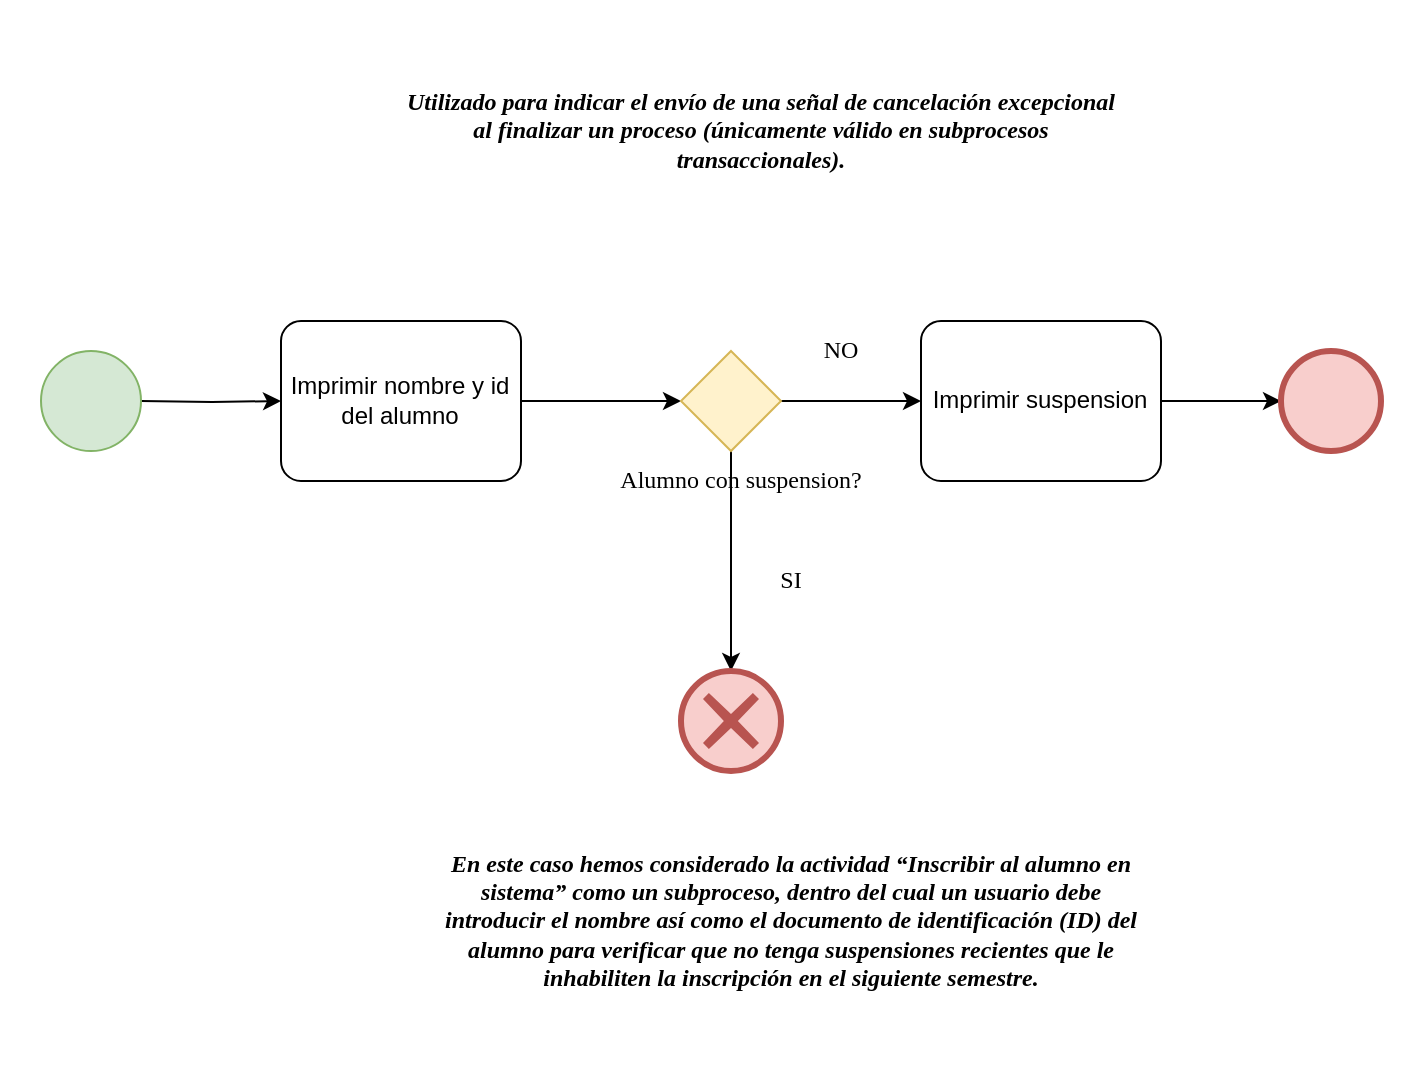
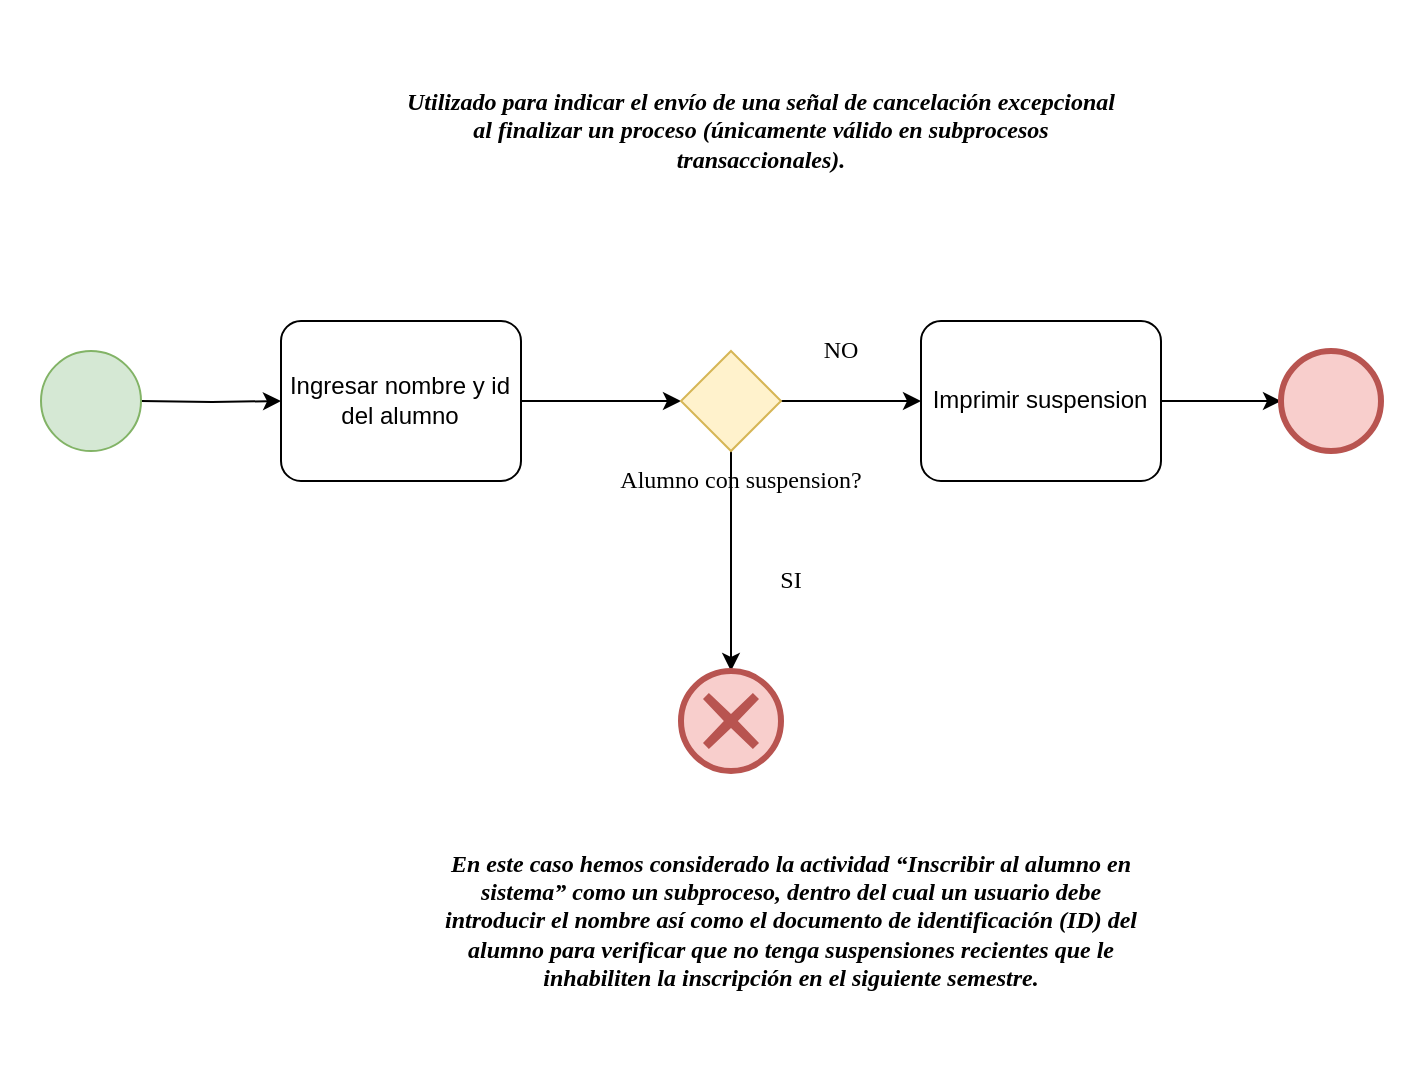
(401, 401) -> (401, 401)
